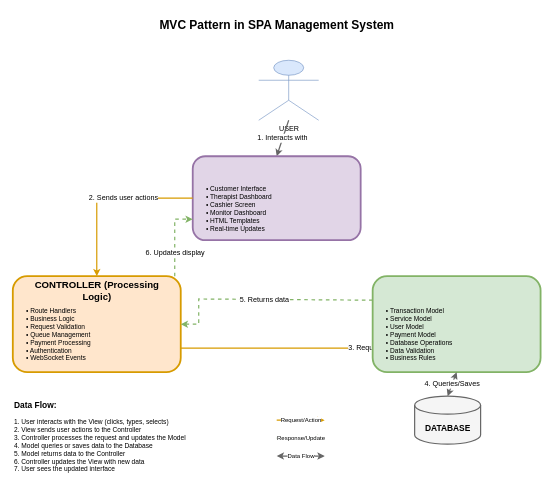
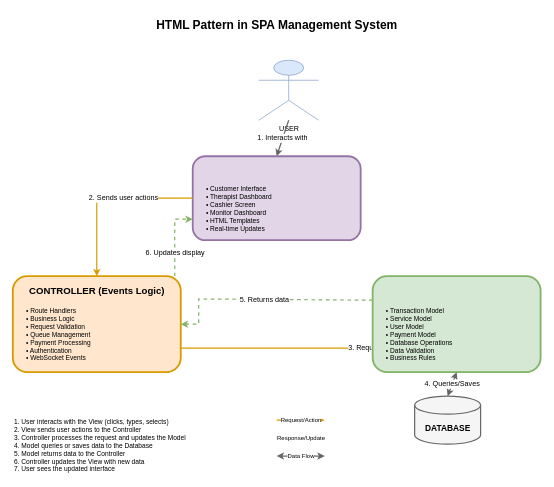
(277, 24) -> (277, 24)
(97, 291) -> (97, 291)
(43, 405) -> none
